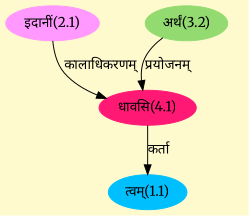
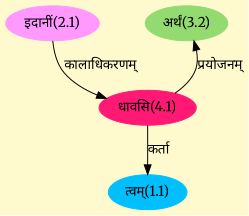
(146, 56) -> (193, 75)
